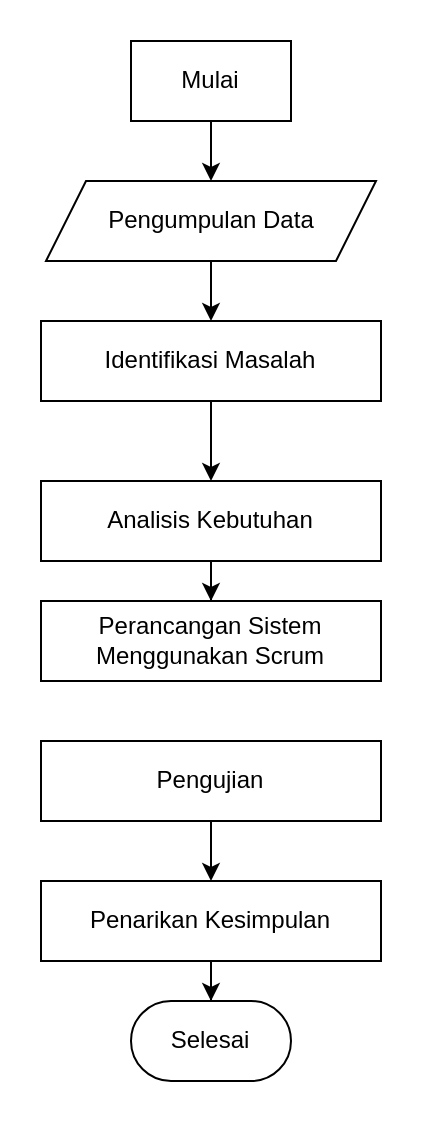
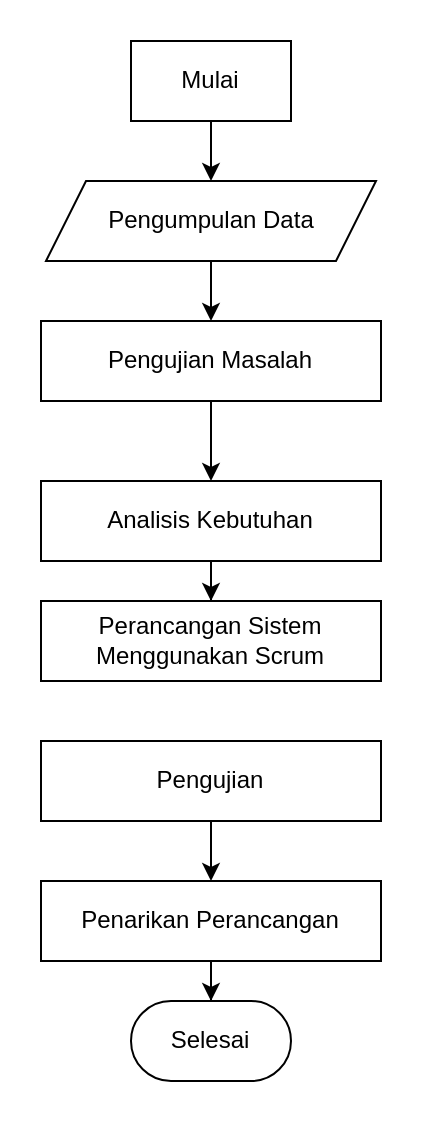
(211, 361) -> (211, 361)
(211, 921) -> (211, 921)
